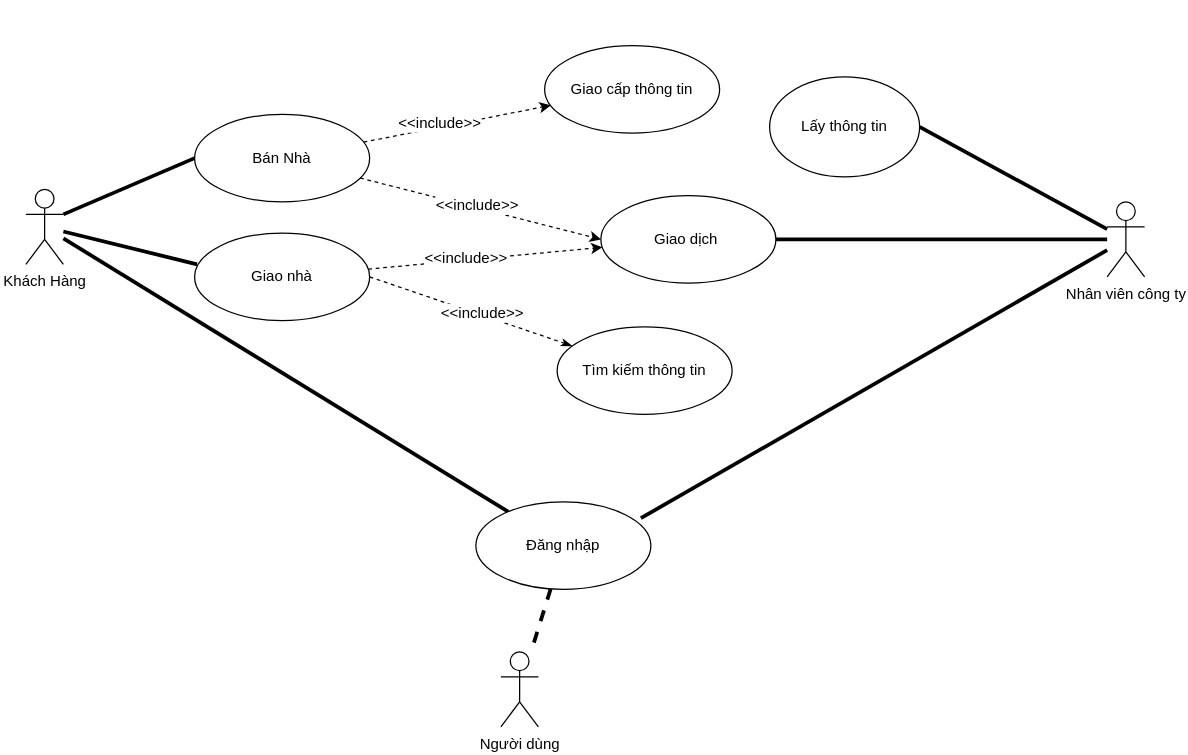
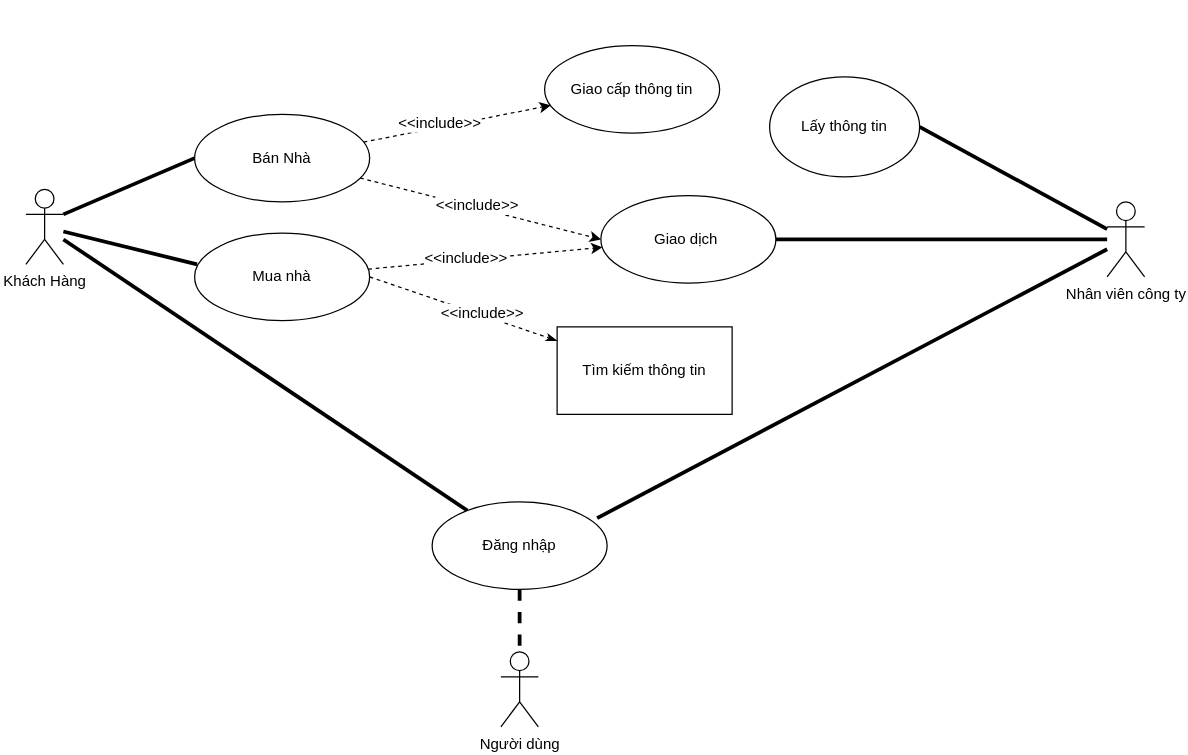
(282, 277) -> (282, 277)
(644, 371) -> (644, 371)
(563, 546) -> (519, 546)
